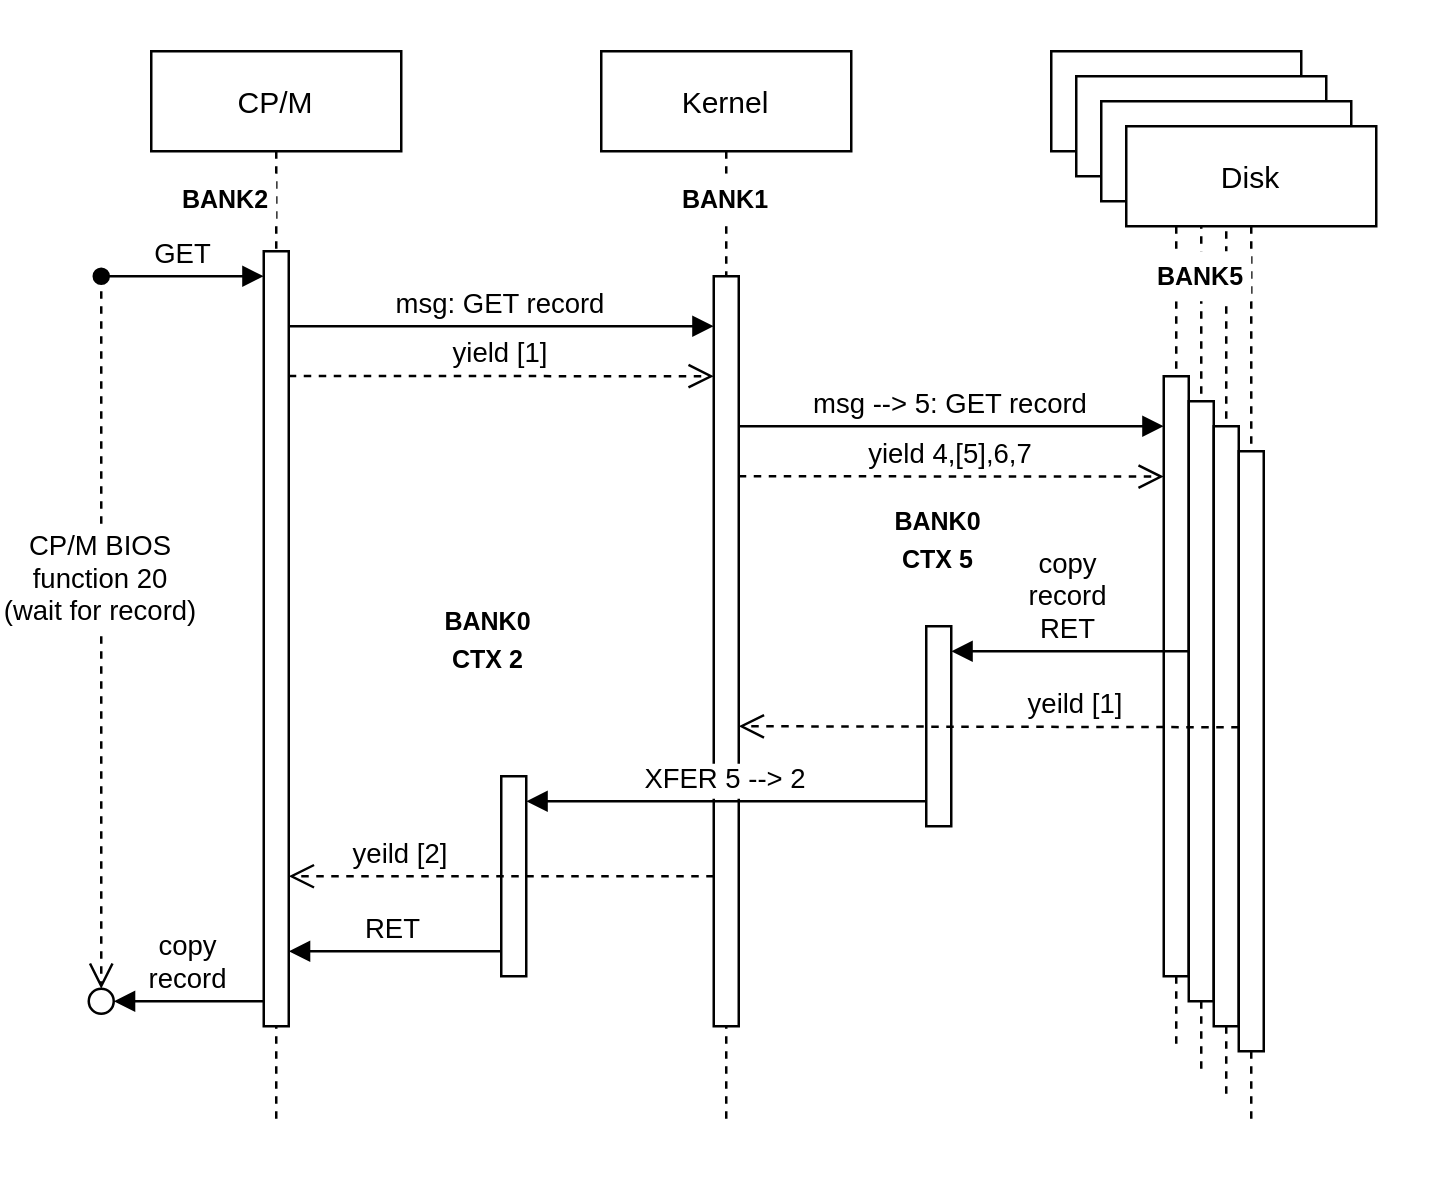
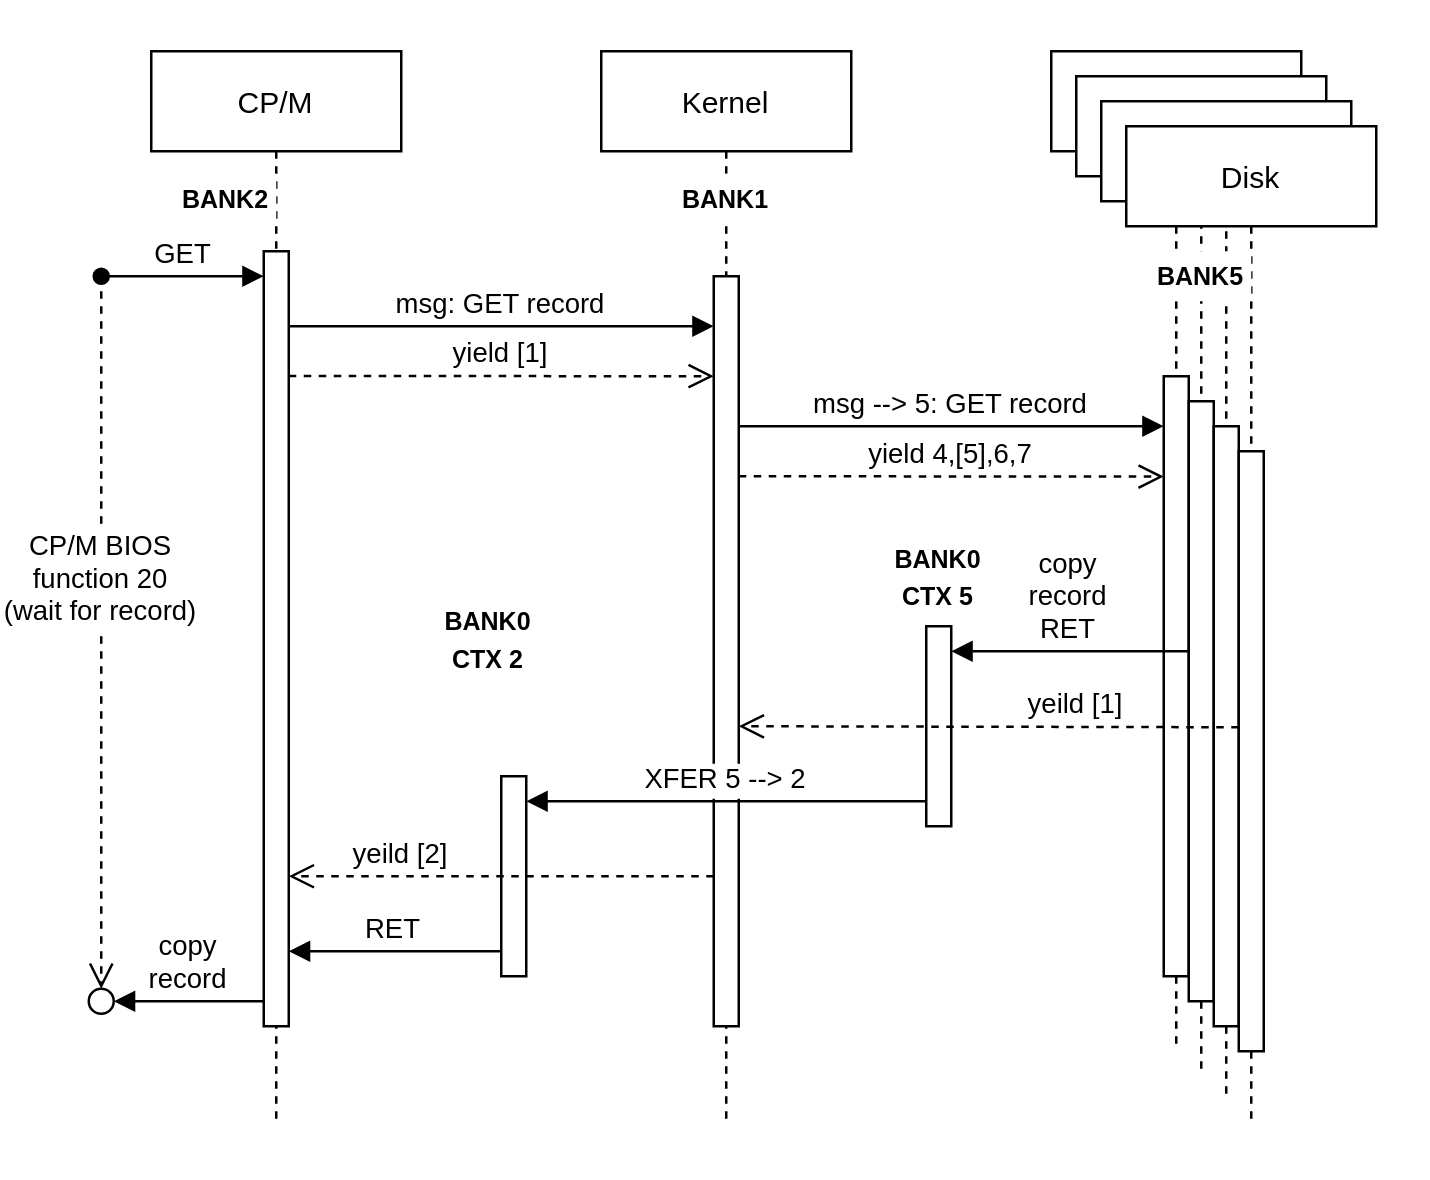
(939, 539) -> (939, 576)
